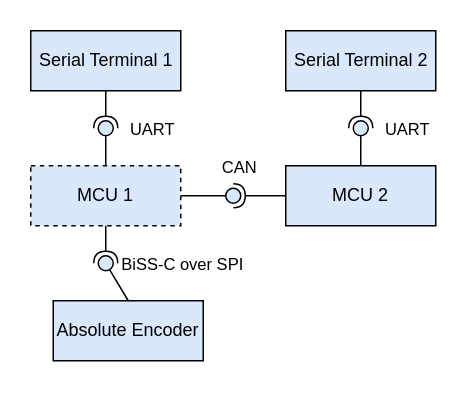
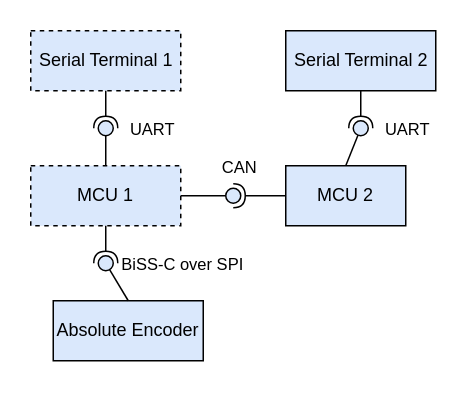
(106, 61) -> (106, 61)
(361, 196) -> (346, 196)
